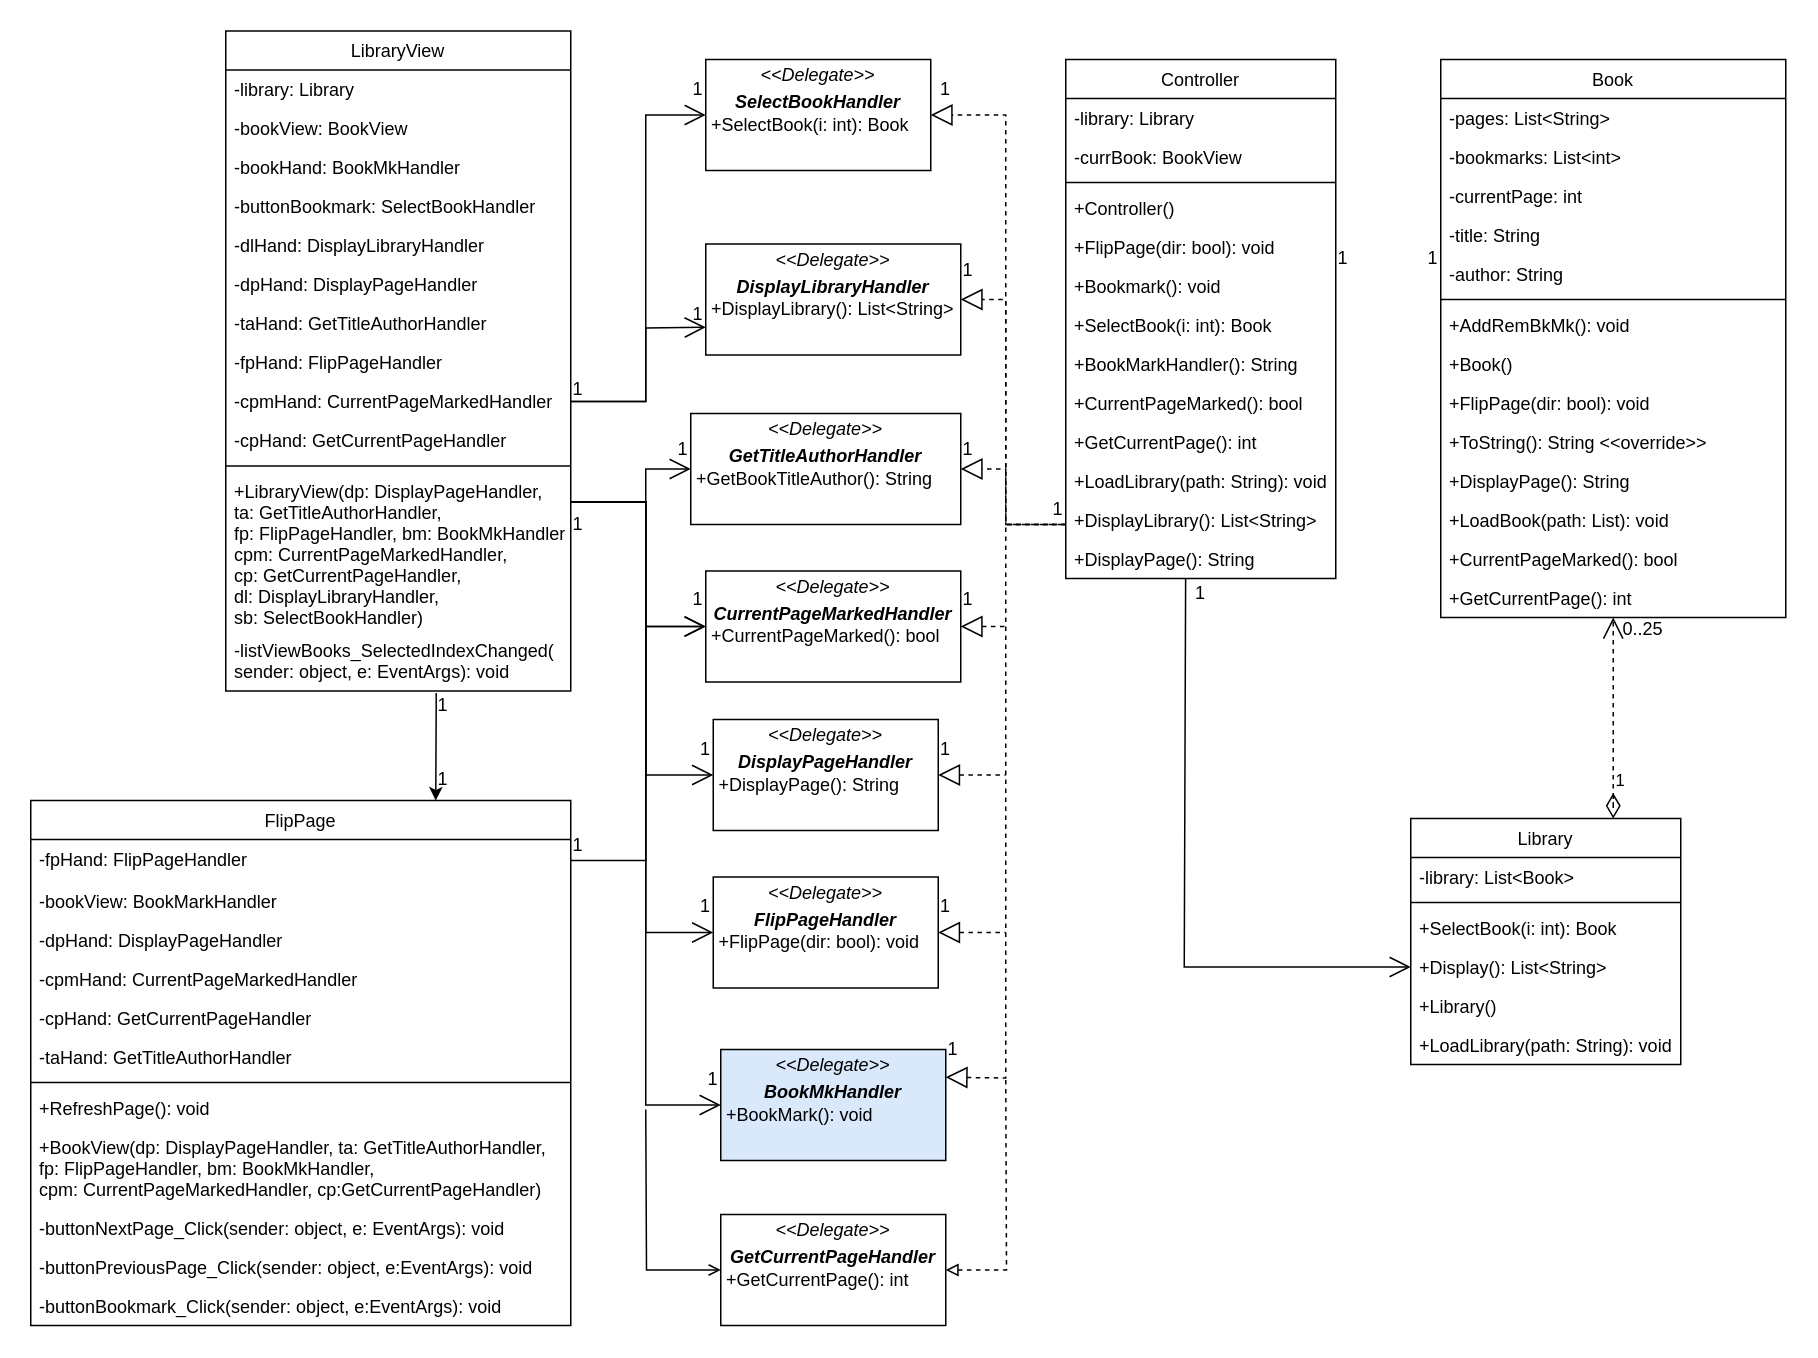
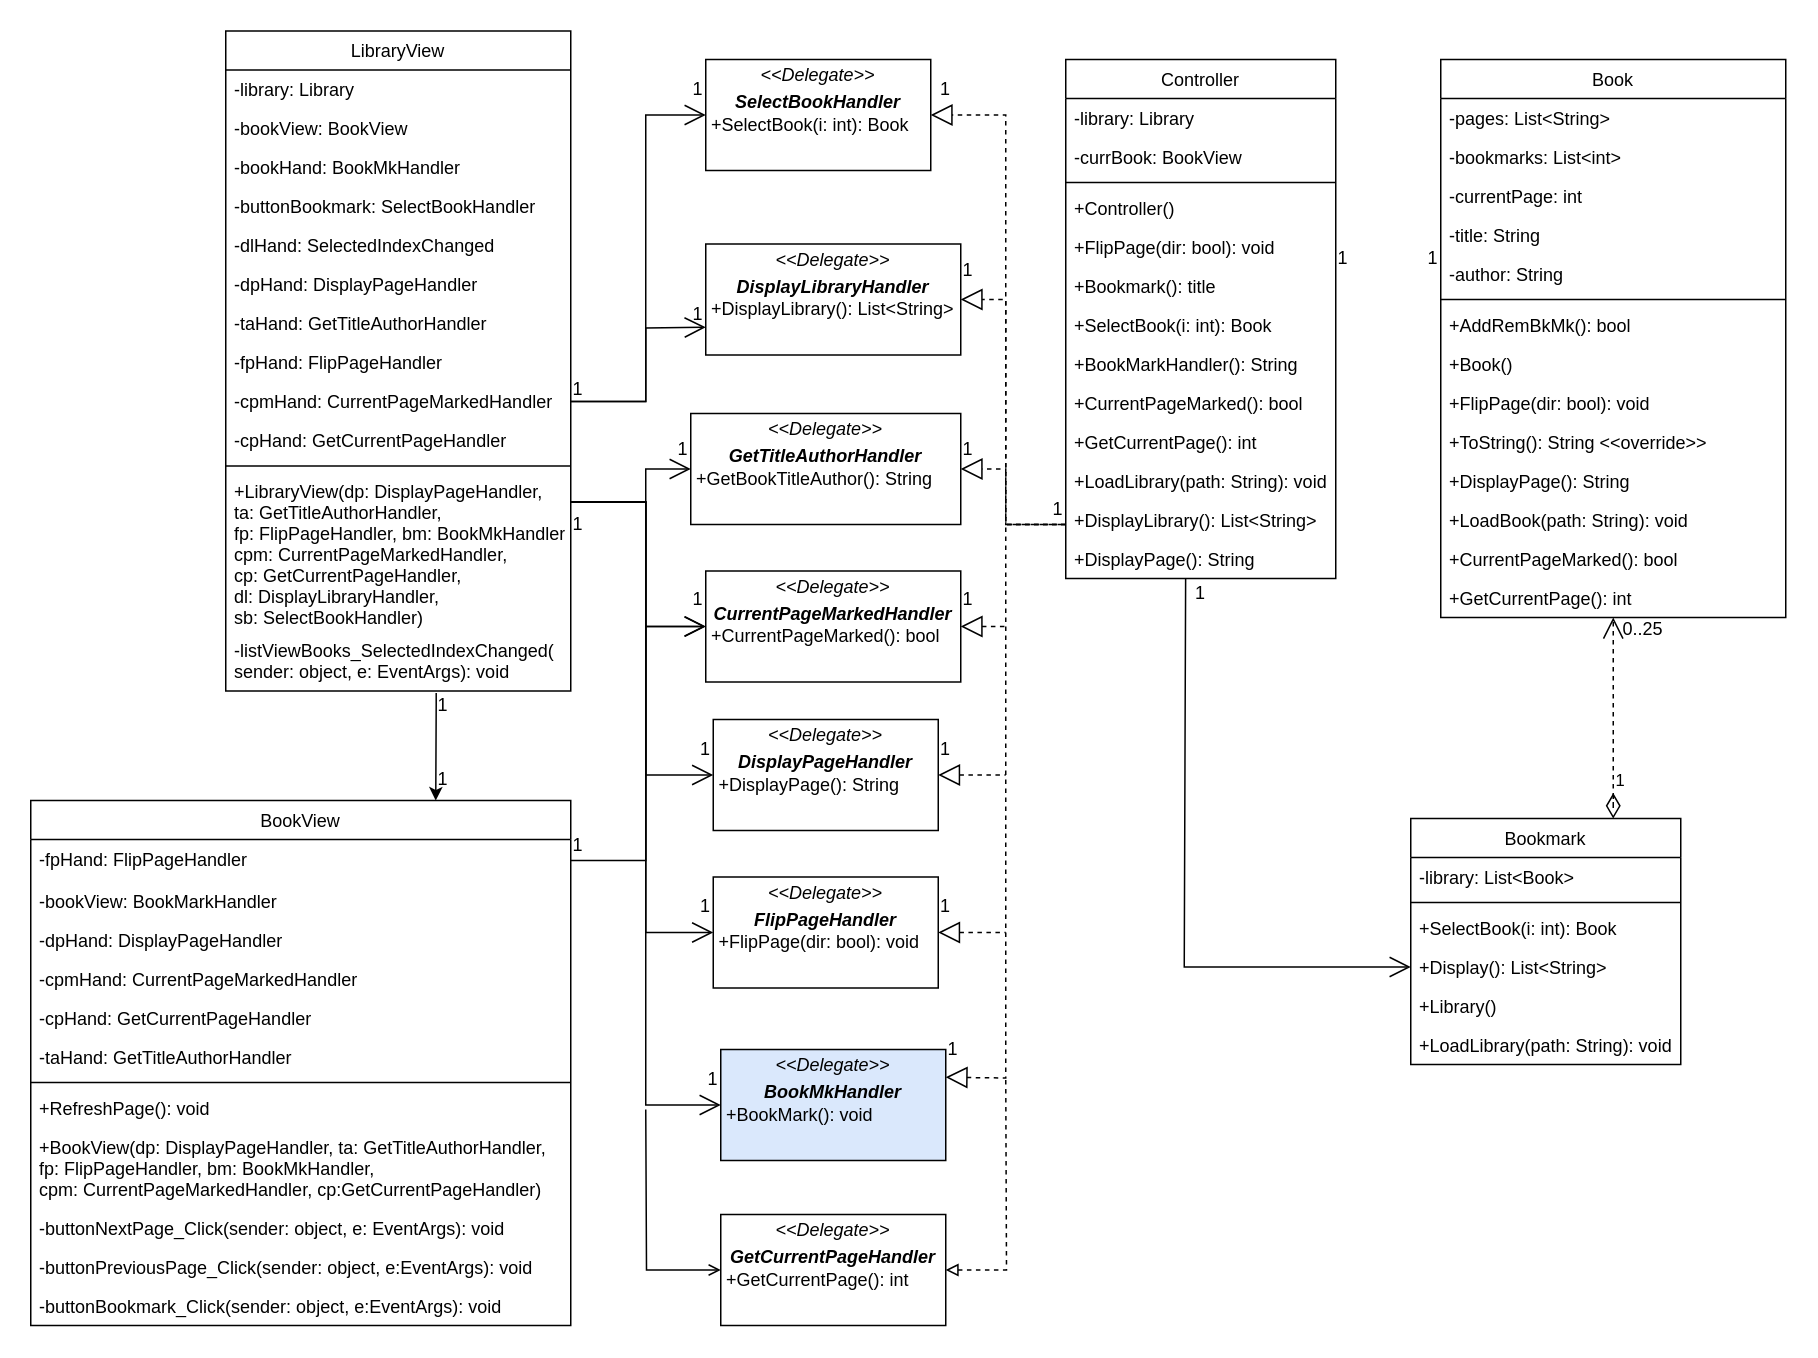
(369, 246) -> (371, 246)
(1153, 287) -> (1155, 287)
(1538, 326) -> (1538, 326)
(1571, 521) -> (1581, 521)
(300, 821) -> (300, 821)
(1545, 839) -> (1545, 839)
